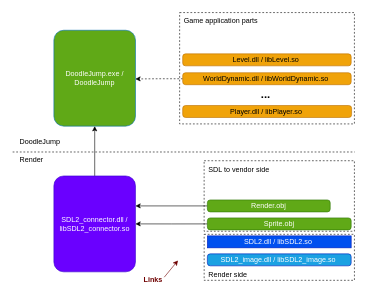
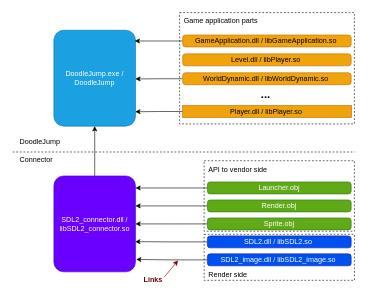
none -> (182, 41)
none -> (267, 41)
(267, 60) -> (267, 60)
(94, 78) -> (94, 78)
(161, 79) -> (161, 79)
none -> (161, 112)
(267, 112) -> (267, 112)
(32, 161) -> (38, 161)
(241, 170) -> (241, 170)
none -> (206, 188)
none -> (279, 188)
(269, 206) -> (279, 206)
none -> (140, 242)
(279, 242) -> (279, 242)
none -> (148, 260)
(279, 260) -> (279, 260)
